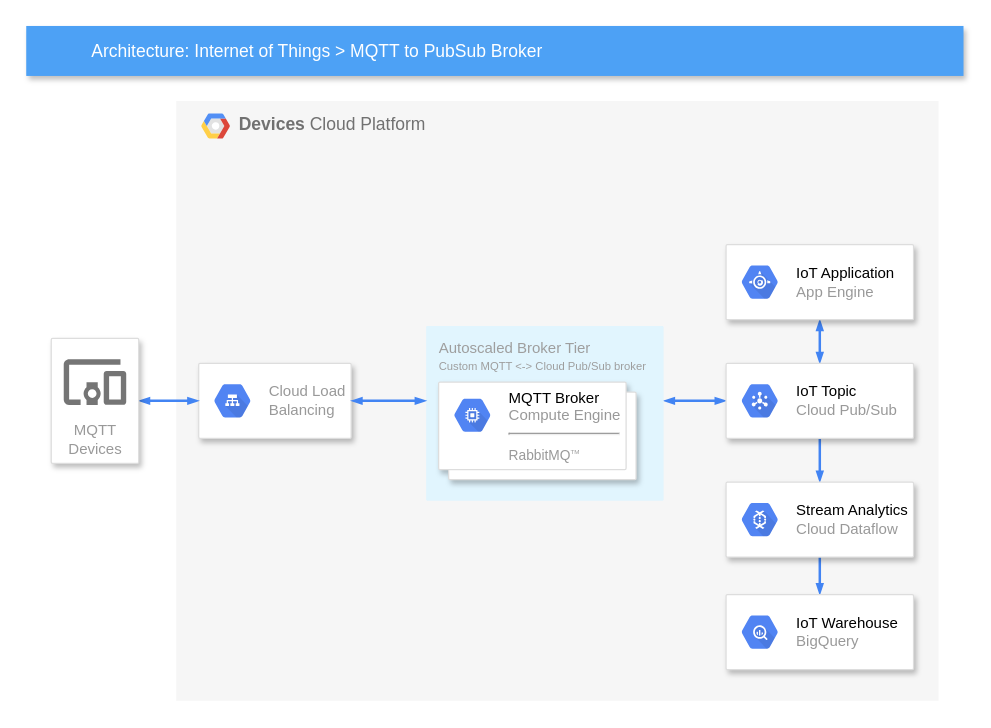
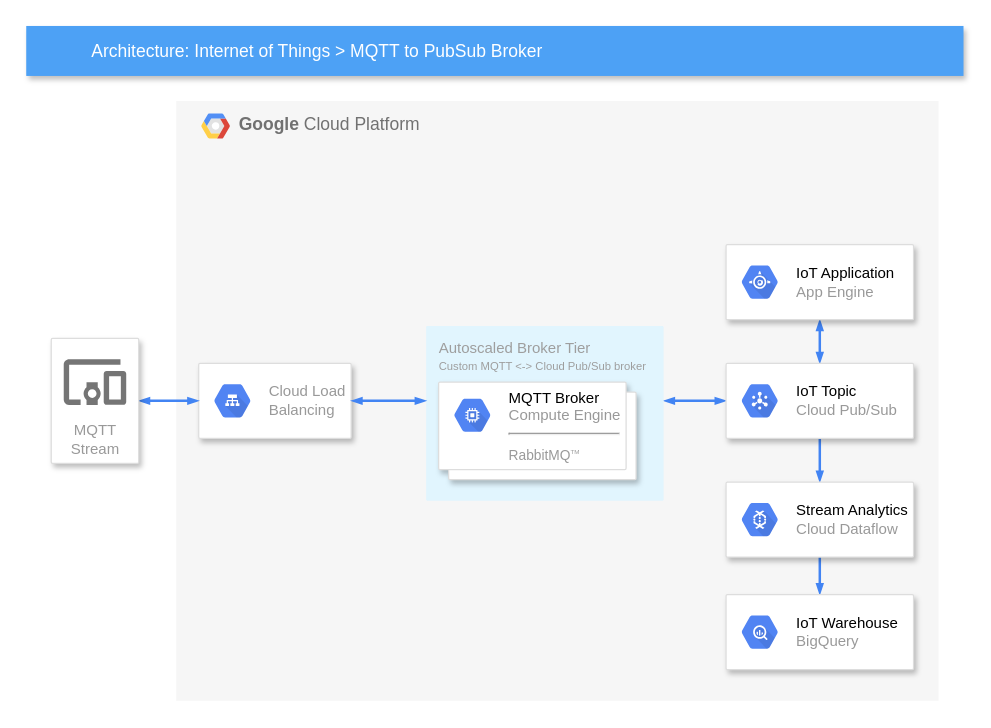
(336, 125) -> (331, 125)
(96, 439) -> (96, 439)
